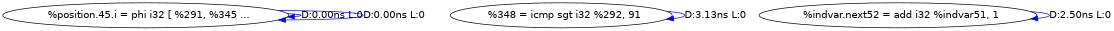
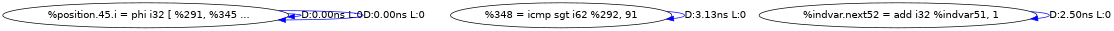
(561, 15) -> (561, 15)
